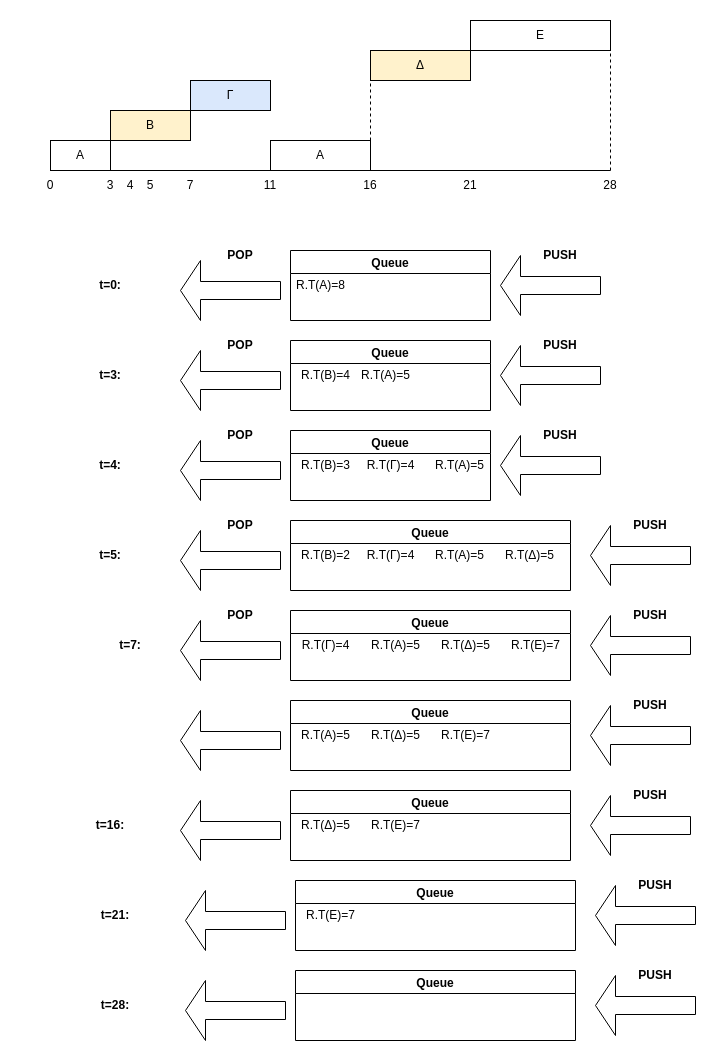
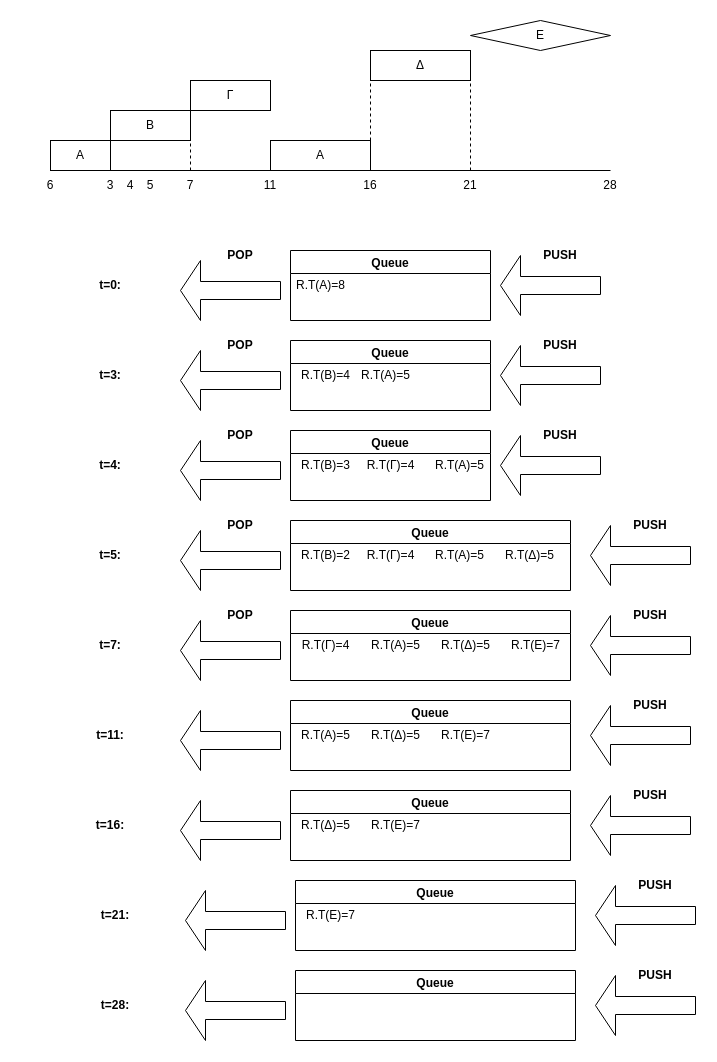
(541, 36) -> (541, 36)
(421, 66) -> (421, 66)
(231, 96) -> (231, 96)
(611, 110) -> none
(151, 126) -> (151, 126)
none -> (471, 126)
none -> (191, 156)
(51, 186) -> (51, 186)
(131, 646) -> (111, 646)
none -> (111, 736)
